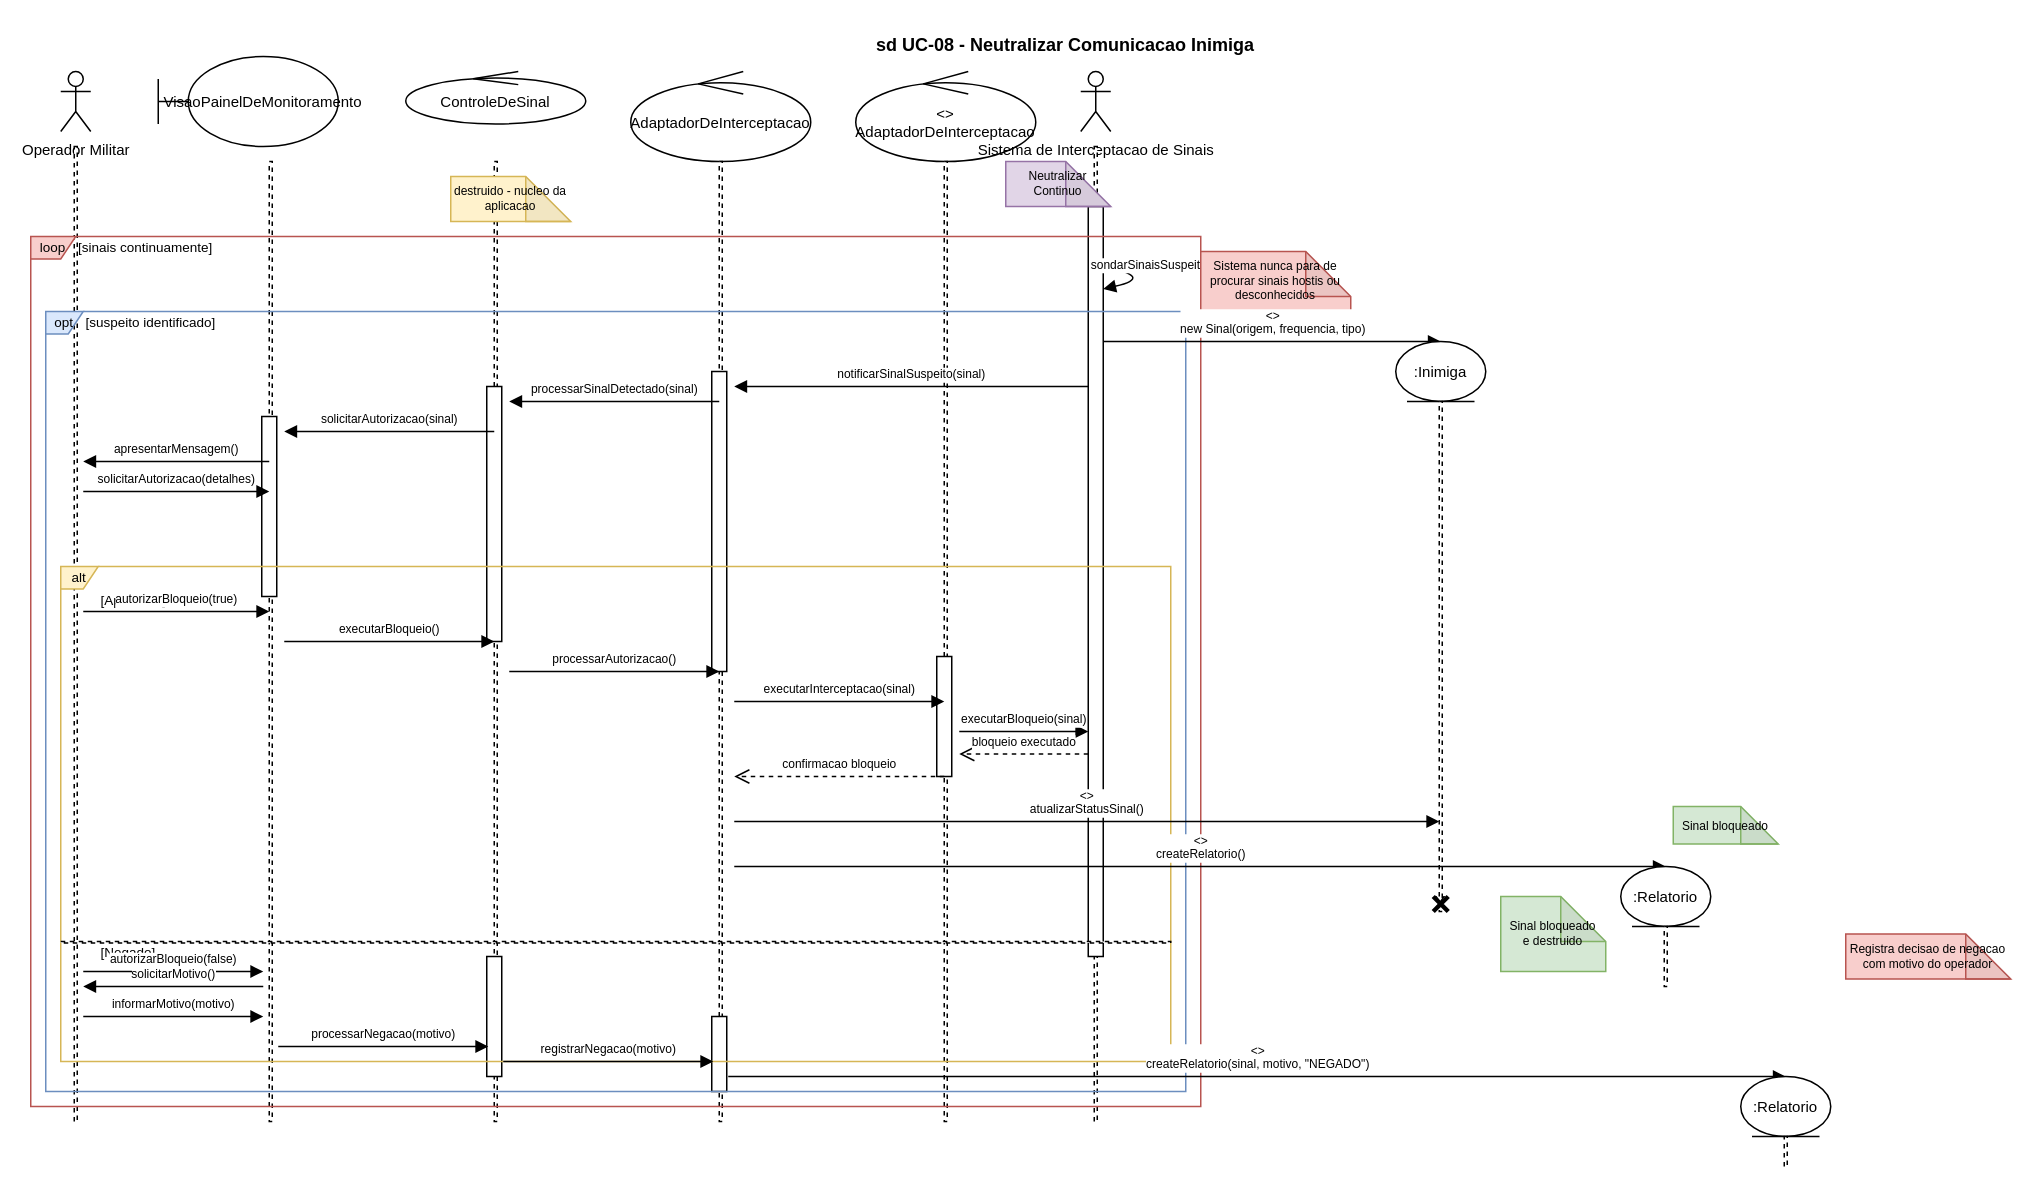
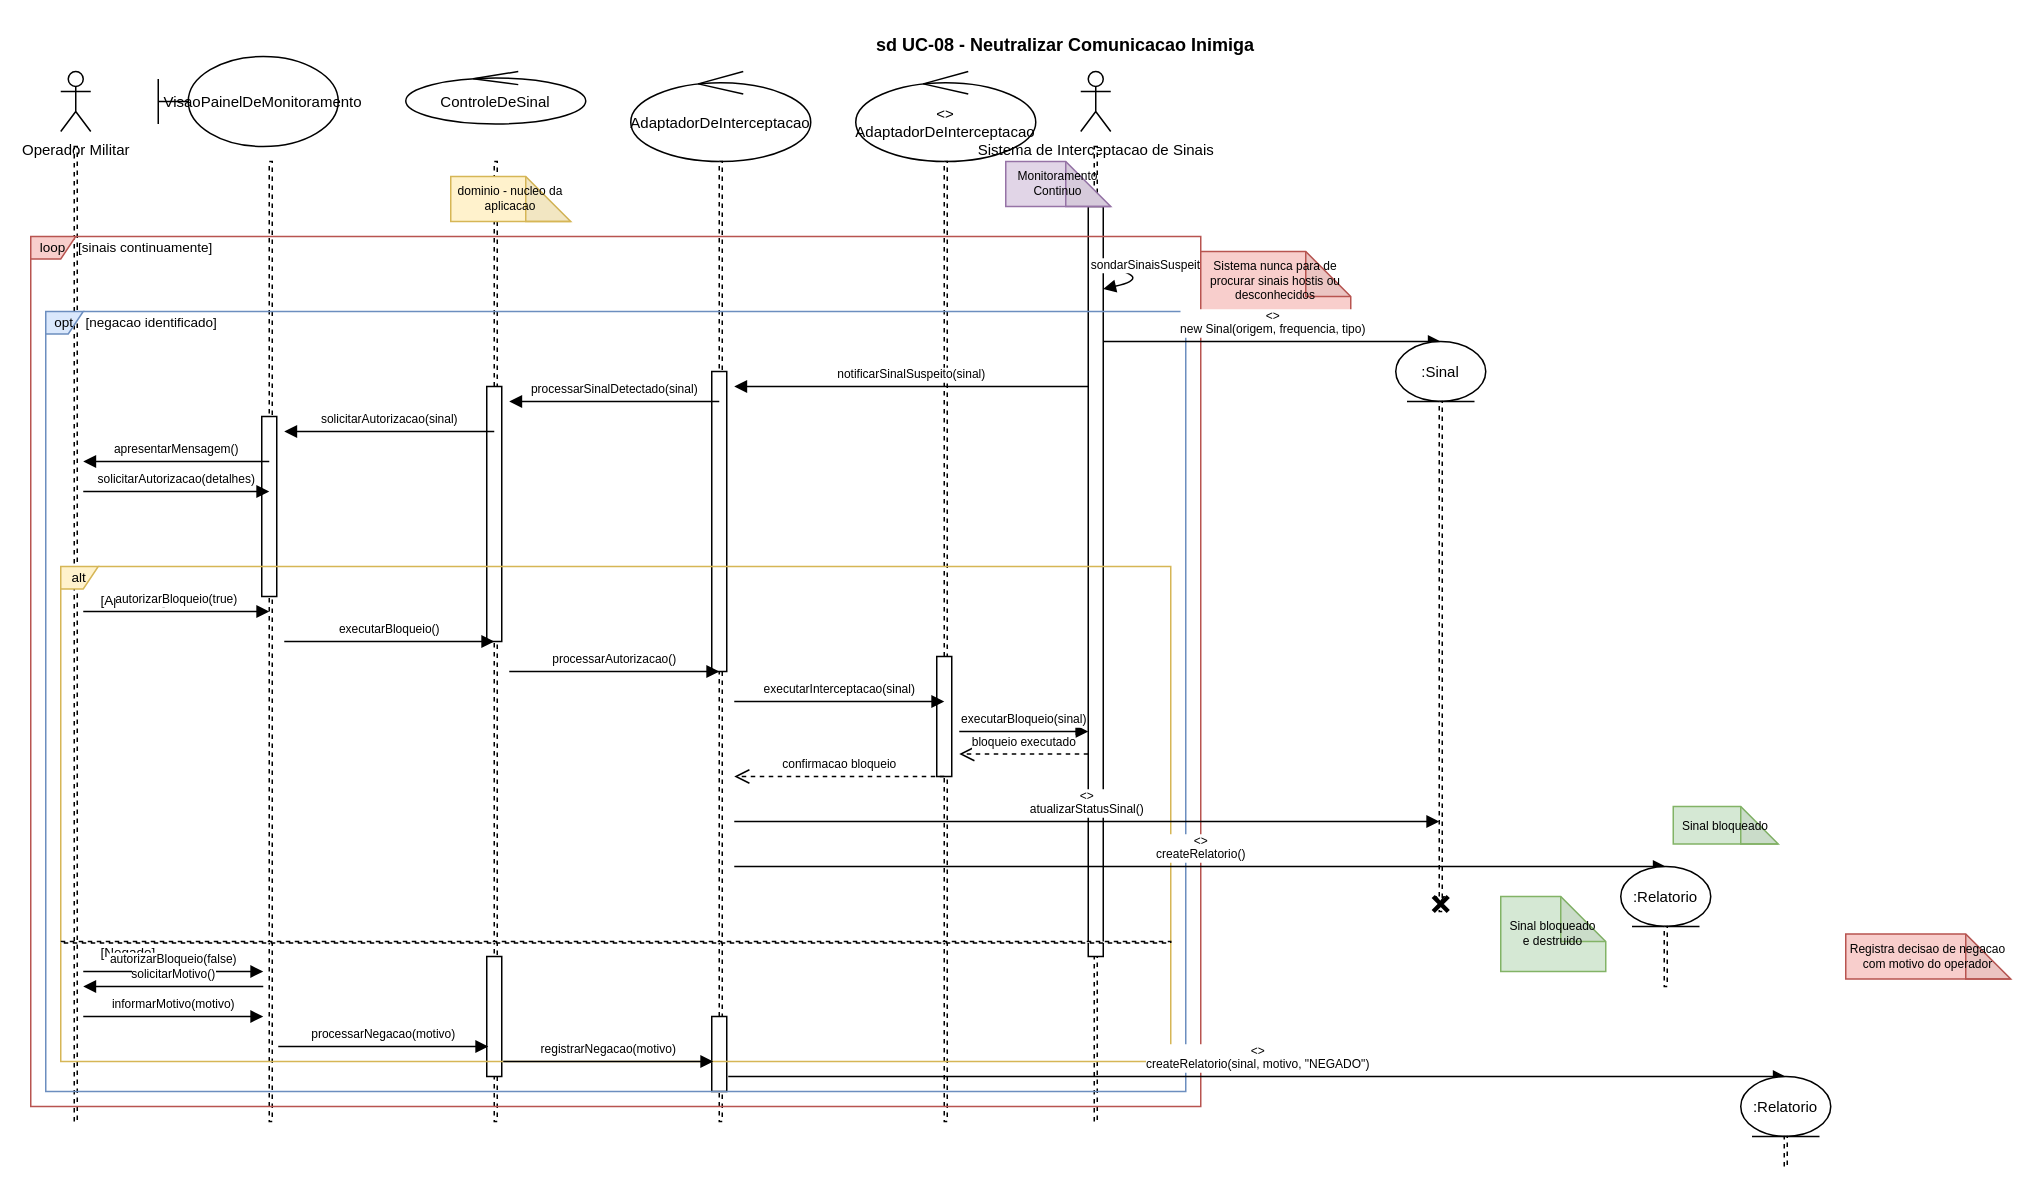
(1058, 184) -> (1058, 184)
(511, 199) -> (511, 199)
(160, 323) -> (160, 323)
(1441, 371) -> (1441, 371)
